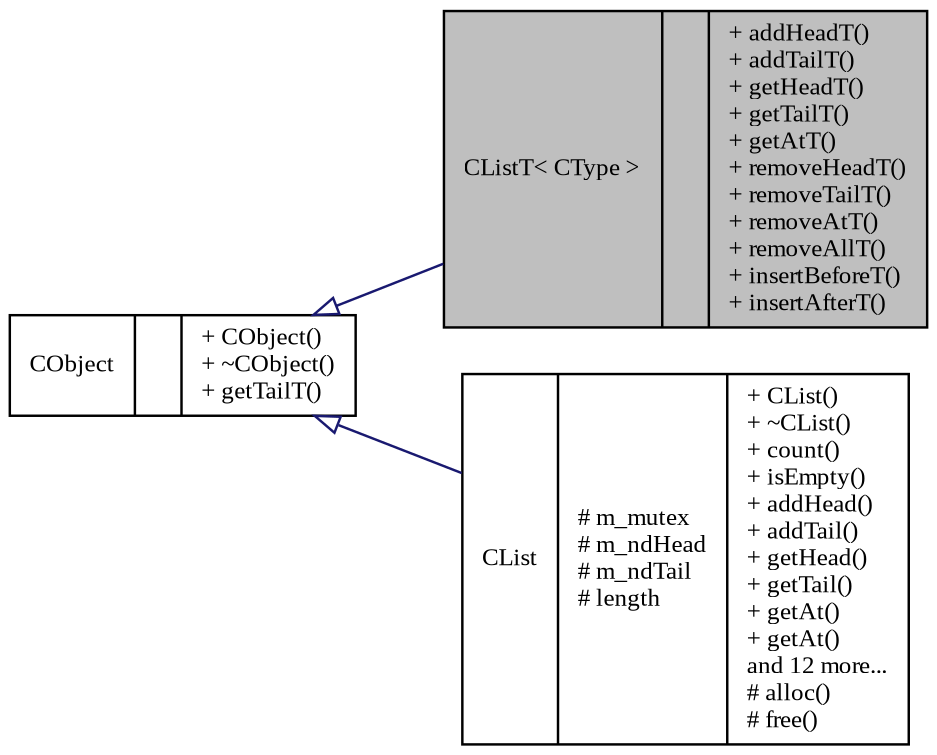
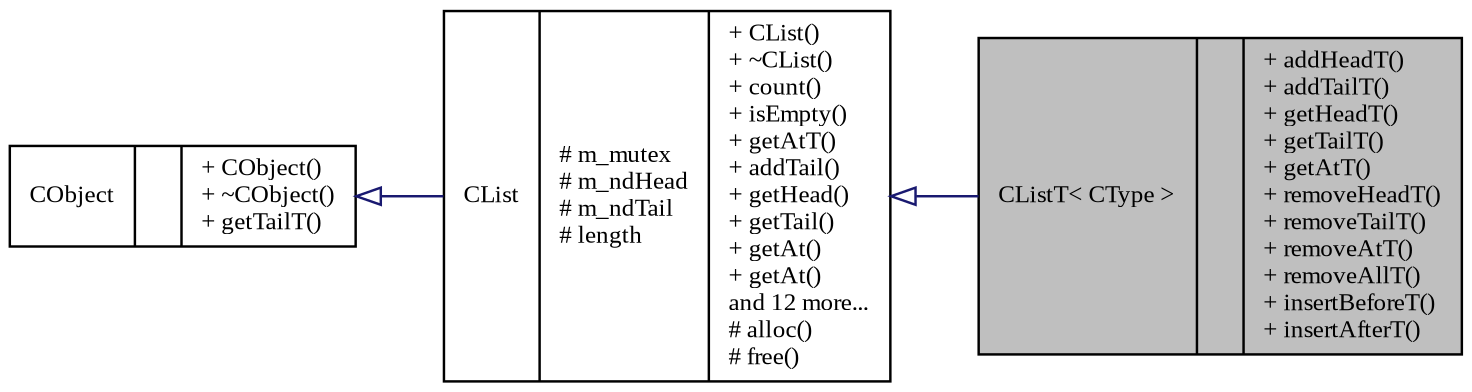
(390, 285) -> (947, 196)
(811, 504) -> (782, 141)
